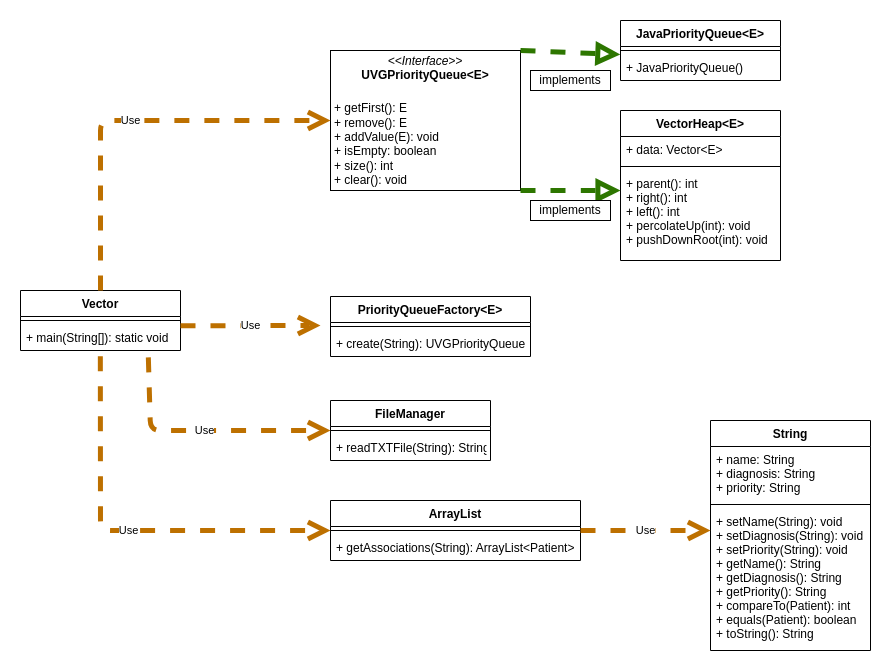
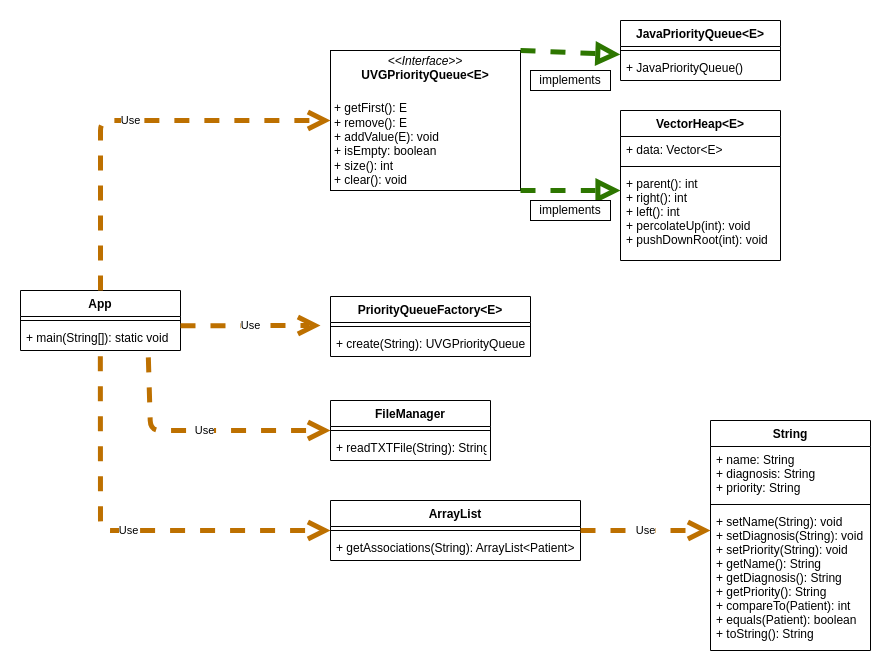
(100, 304) -> (100, 304)
